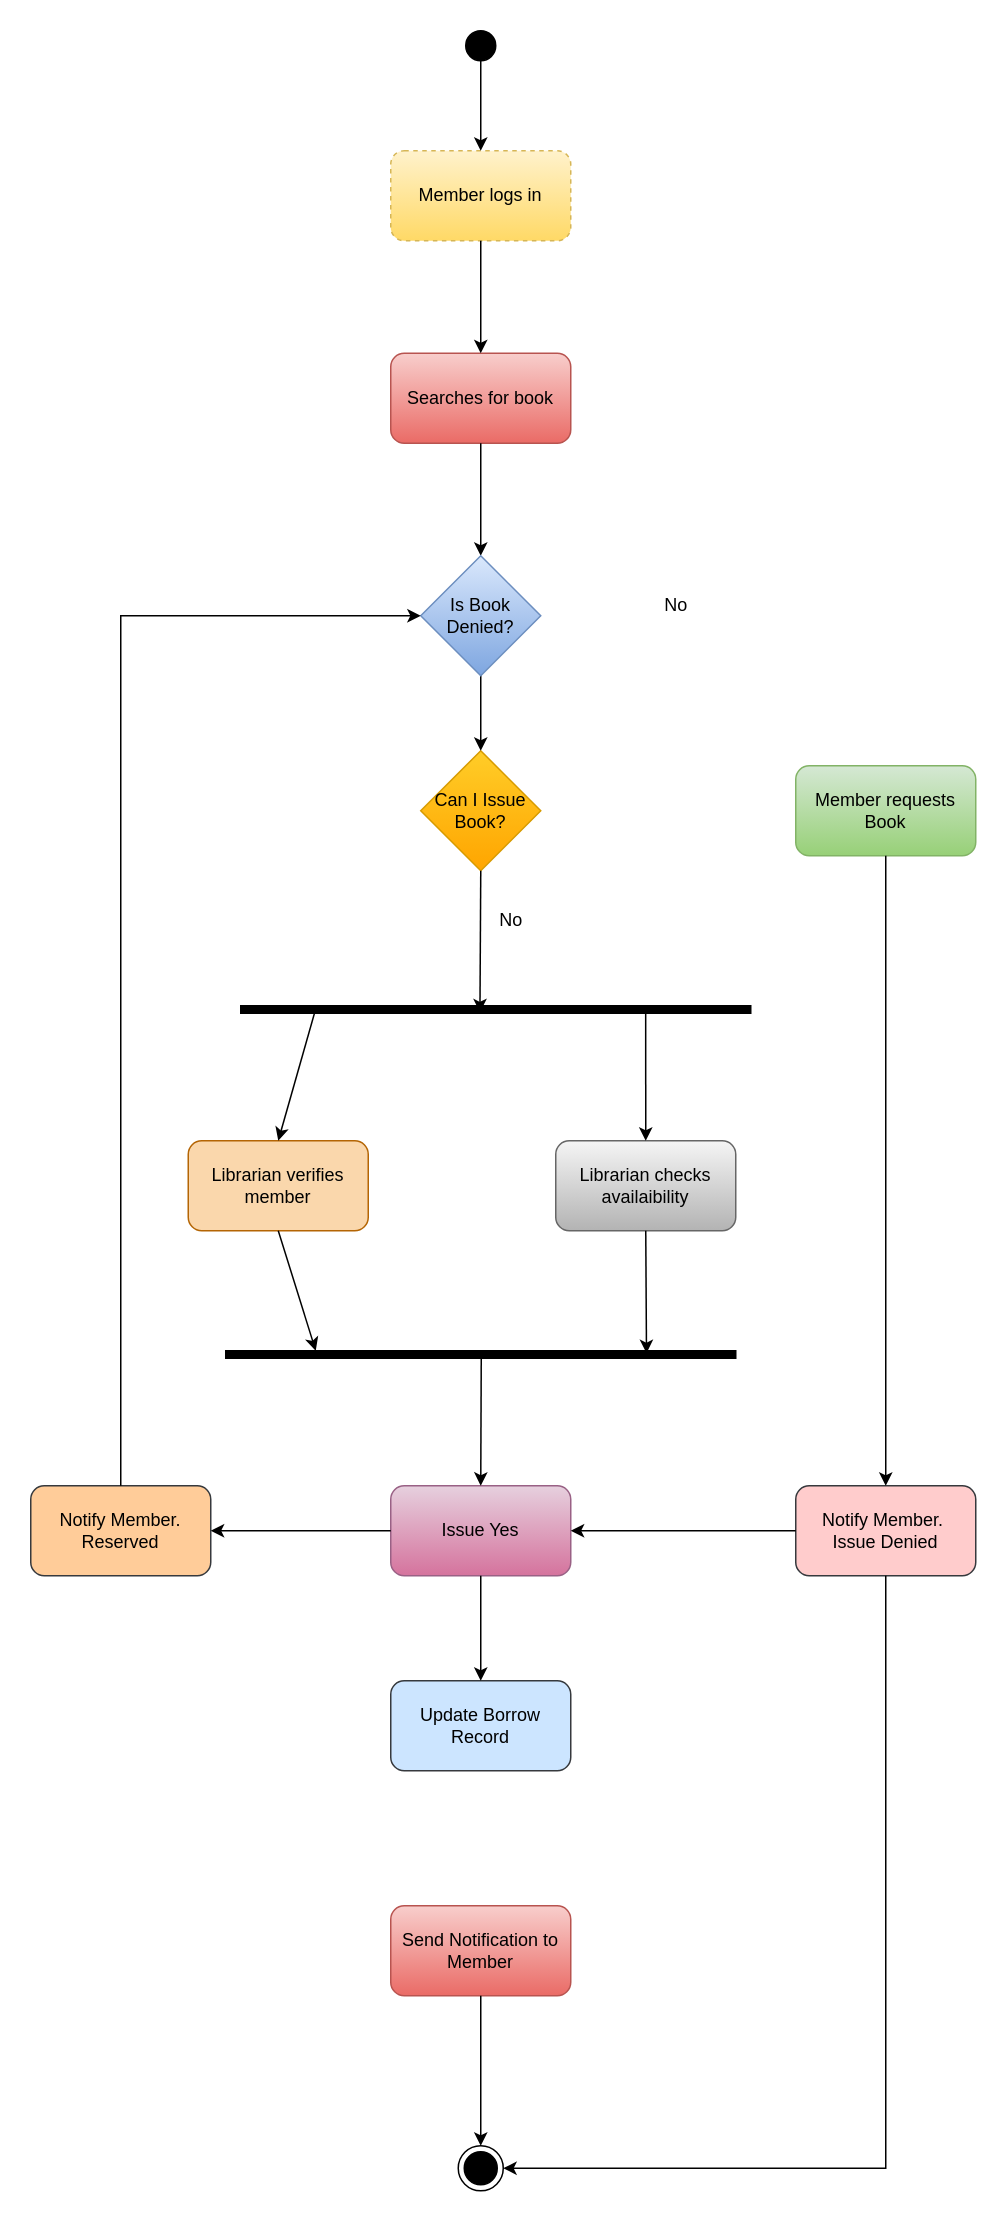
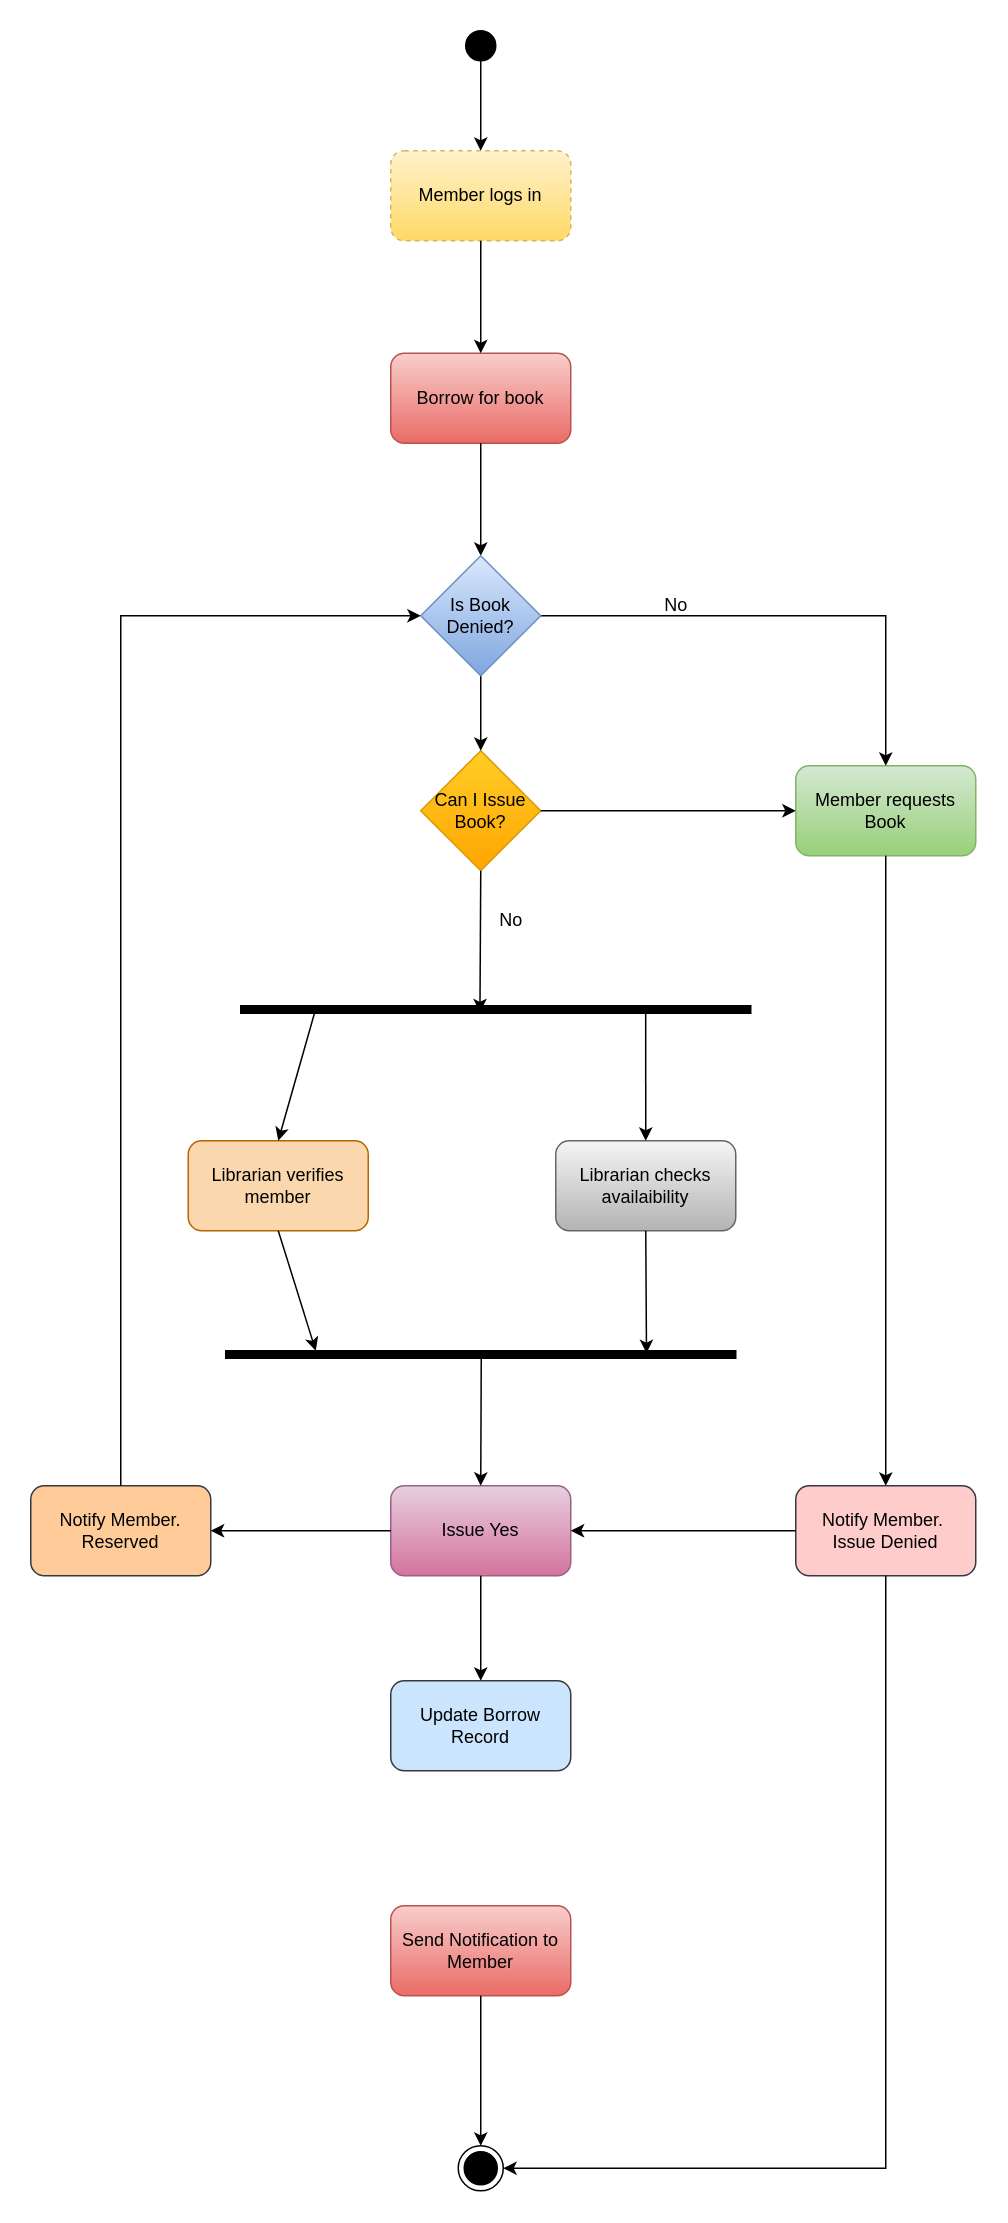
(481, 398) -> (481, 398)
none -> (783, 616)
none -> (663, 811)
